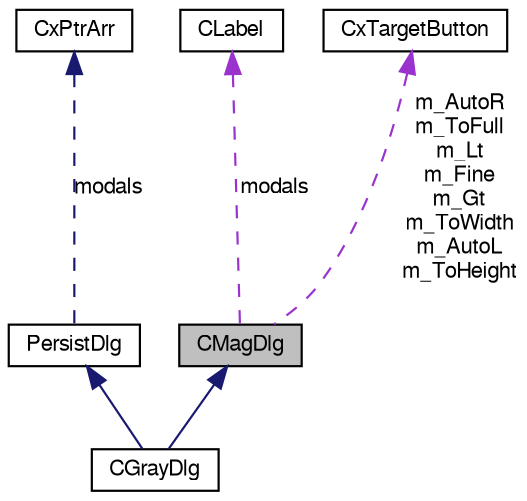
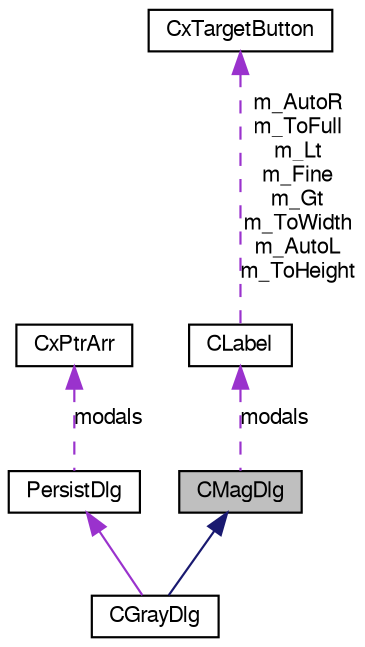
(74, 199) -> (74, 430)
(361, 211) -> (240, 199)
(121, 417) -> (121, 563)
